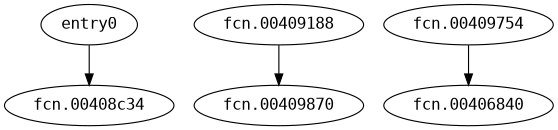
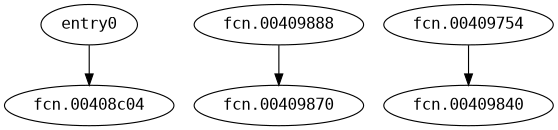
(279, 25) -> (279, 25)
(89, 105) -> (89, 105)
(469, 105) -> (469, 105)
